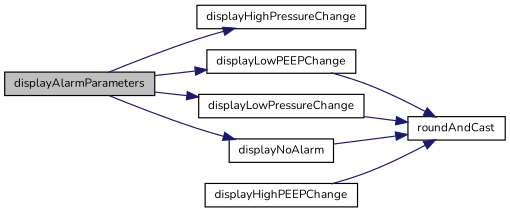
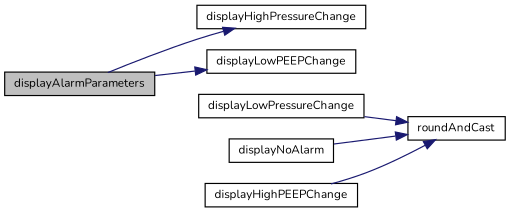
(379, 89) -> none
(171, 94) -> none
(165, 117) -> none
